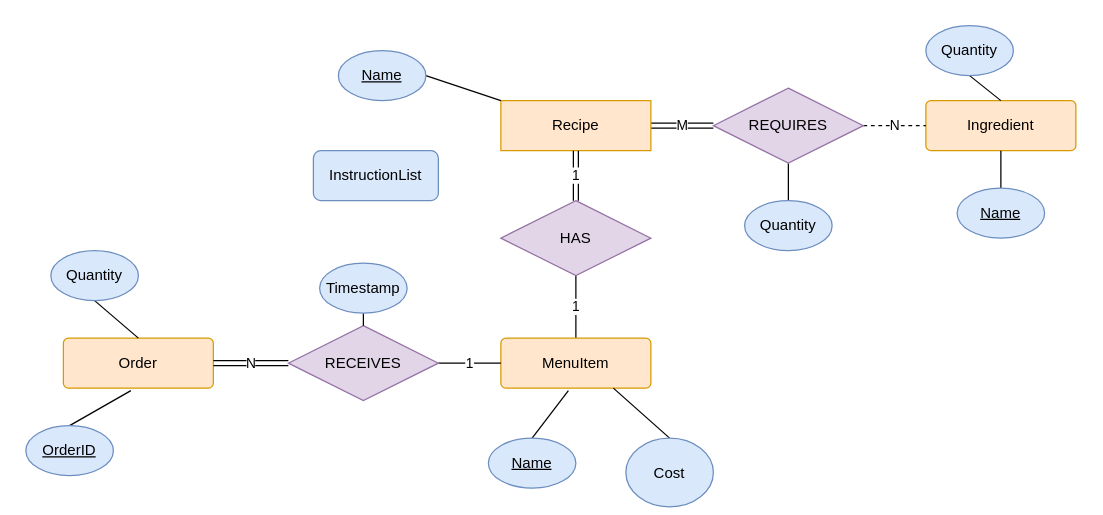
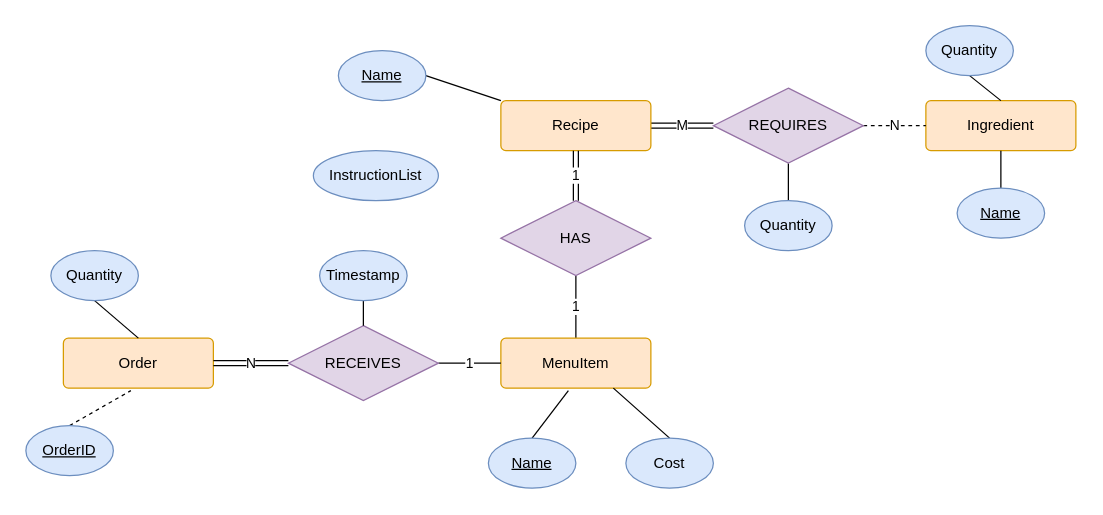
(576, 126) -> (576, 126)
(376, 176) -> (376, 176)
(363, 288) -> (363, 276)
(100, 408) -> (100, 408)
(669, 473) -> (669, 463)
